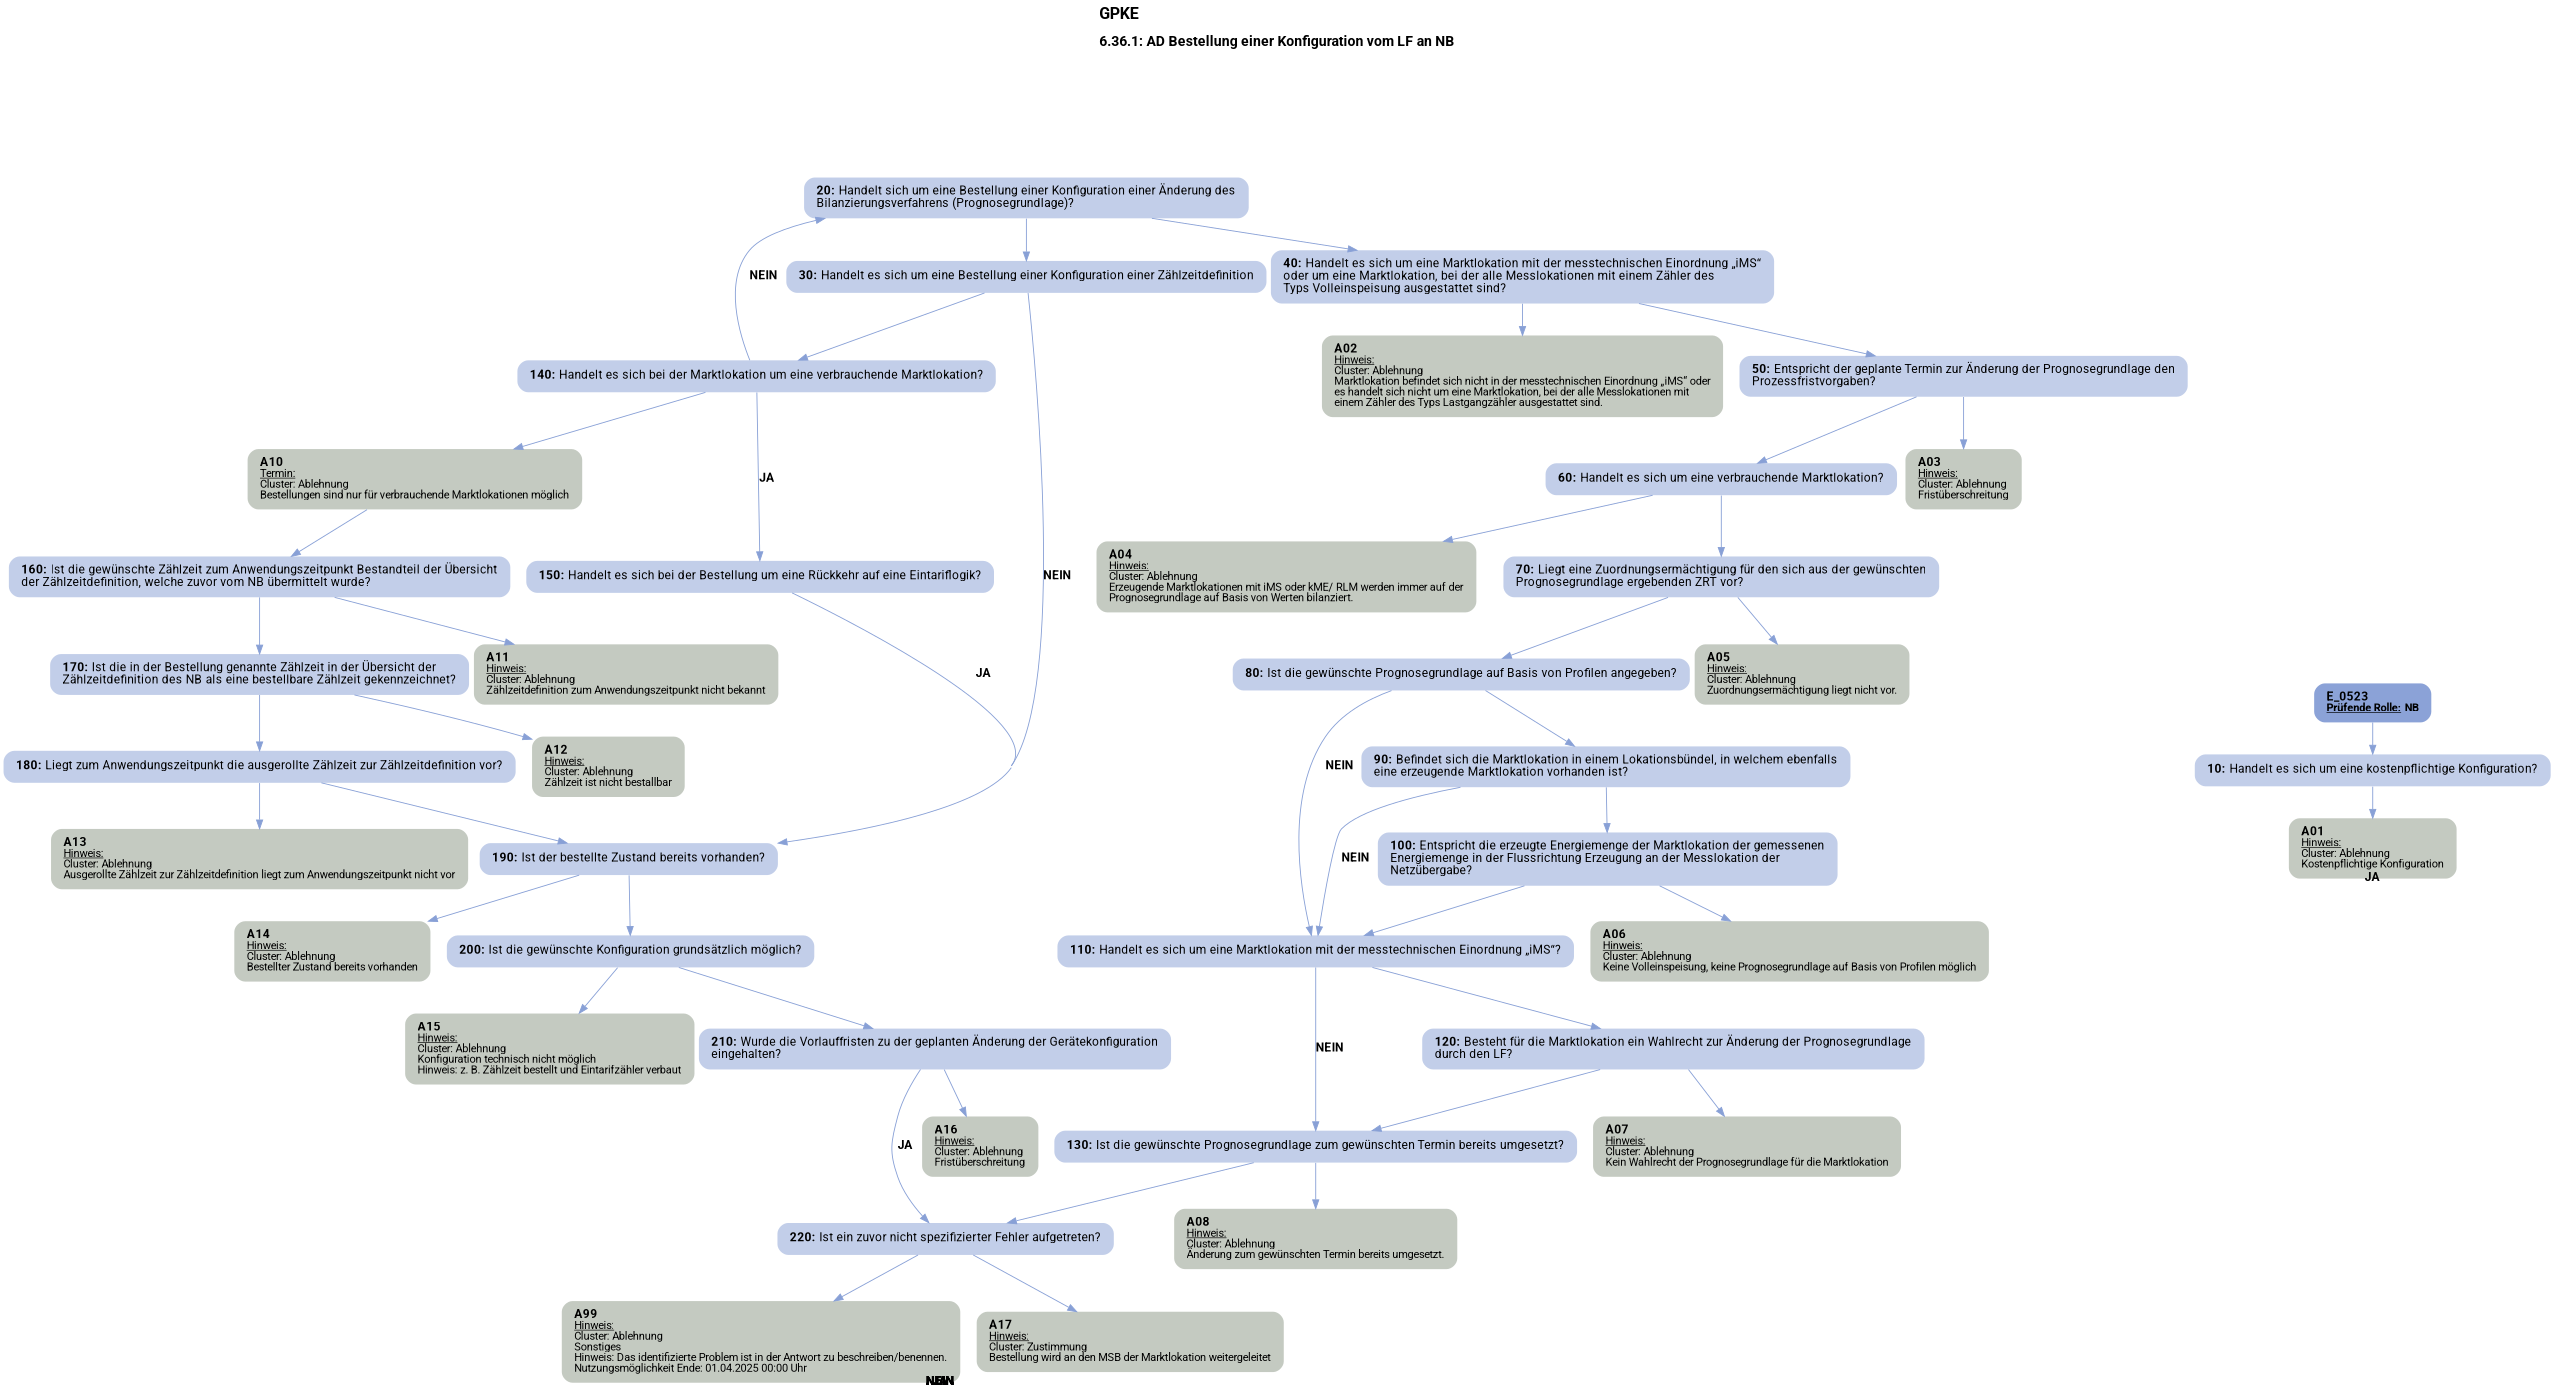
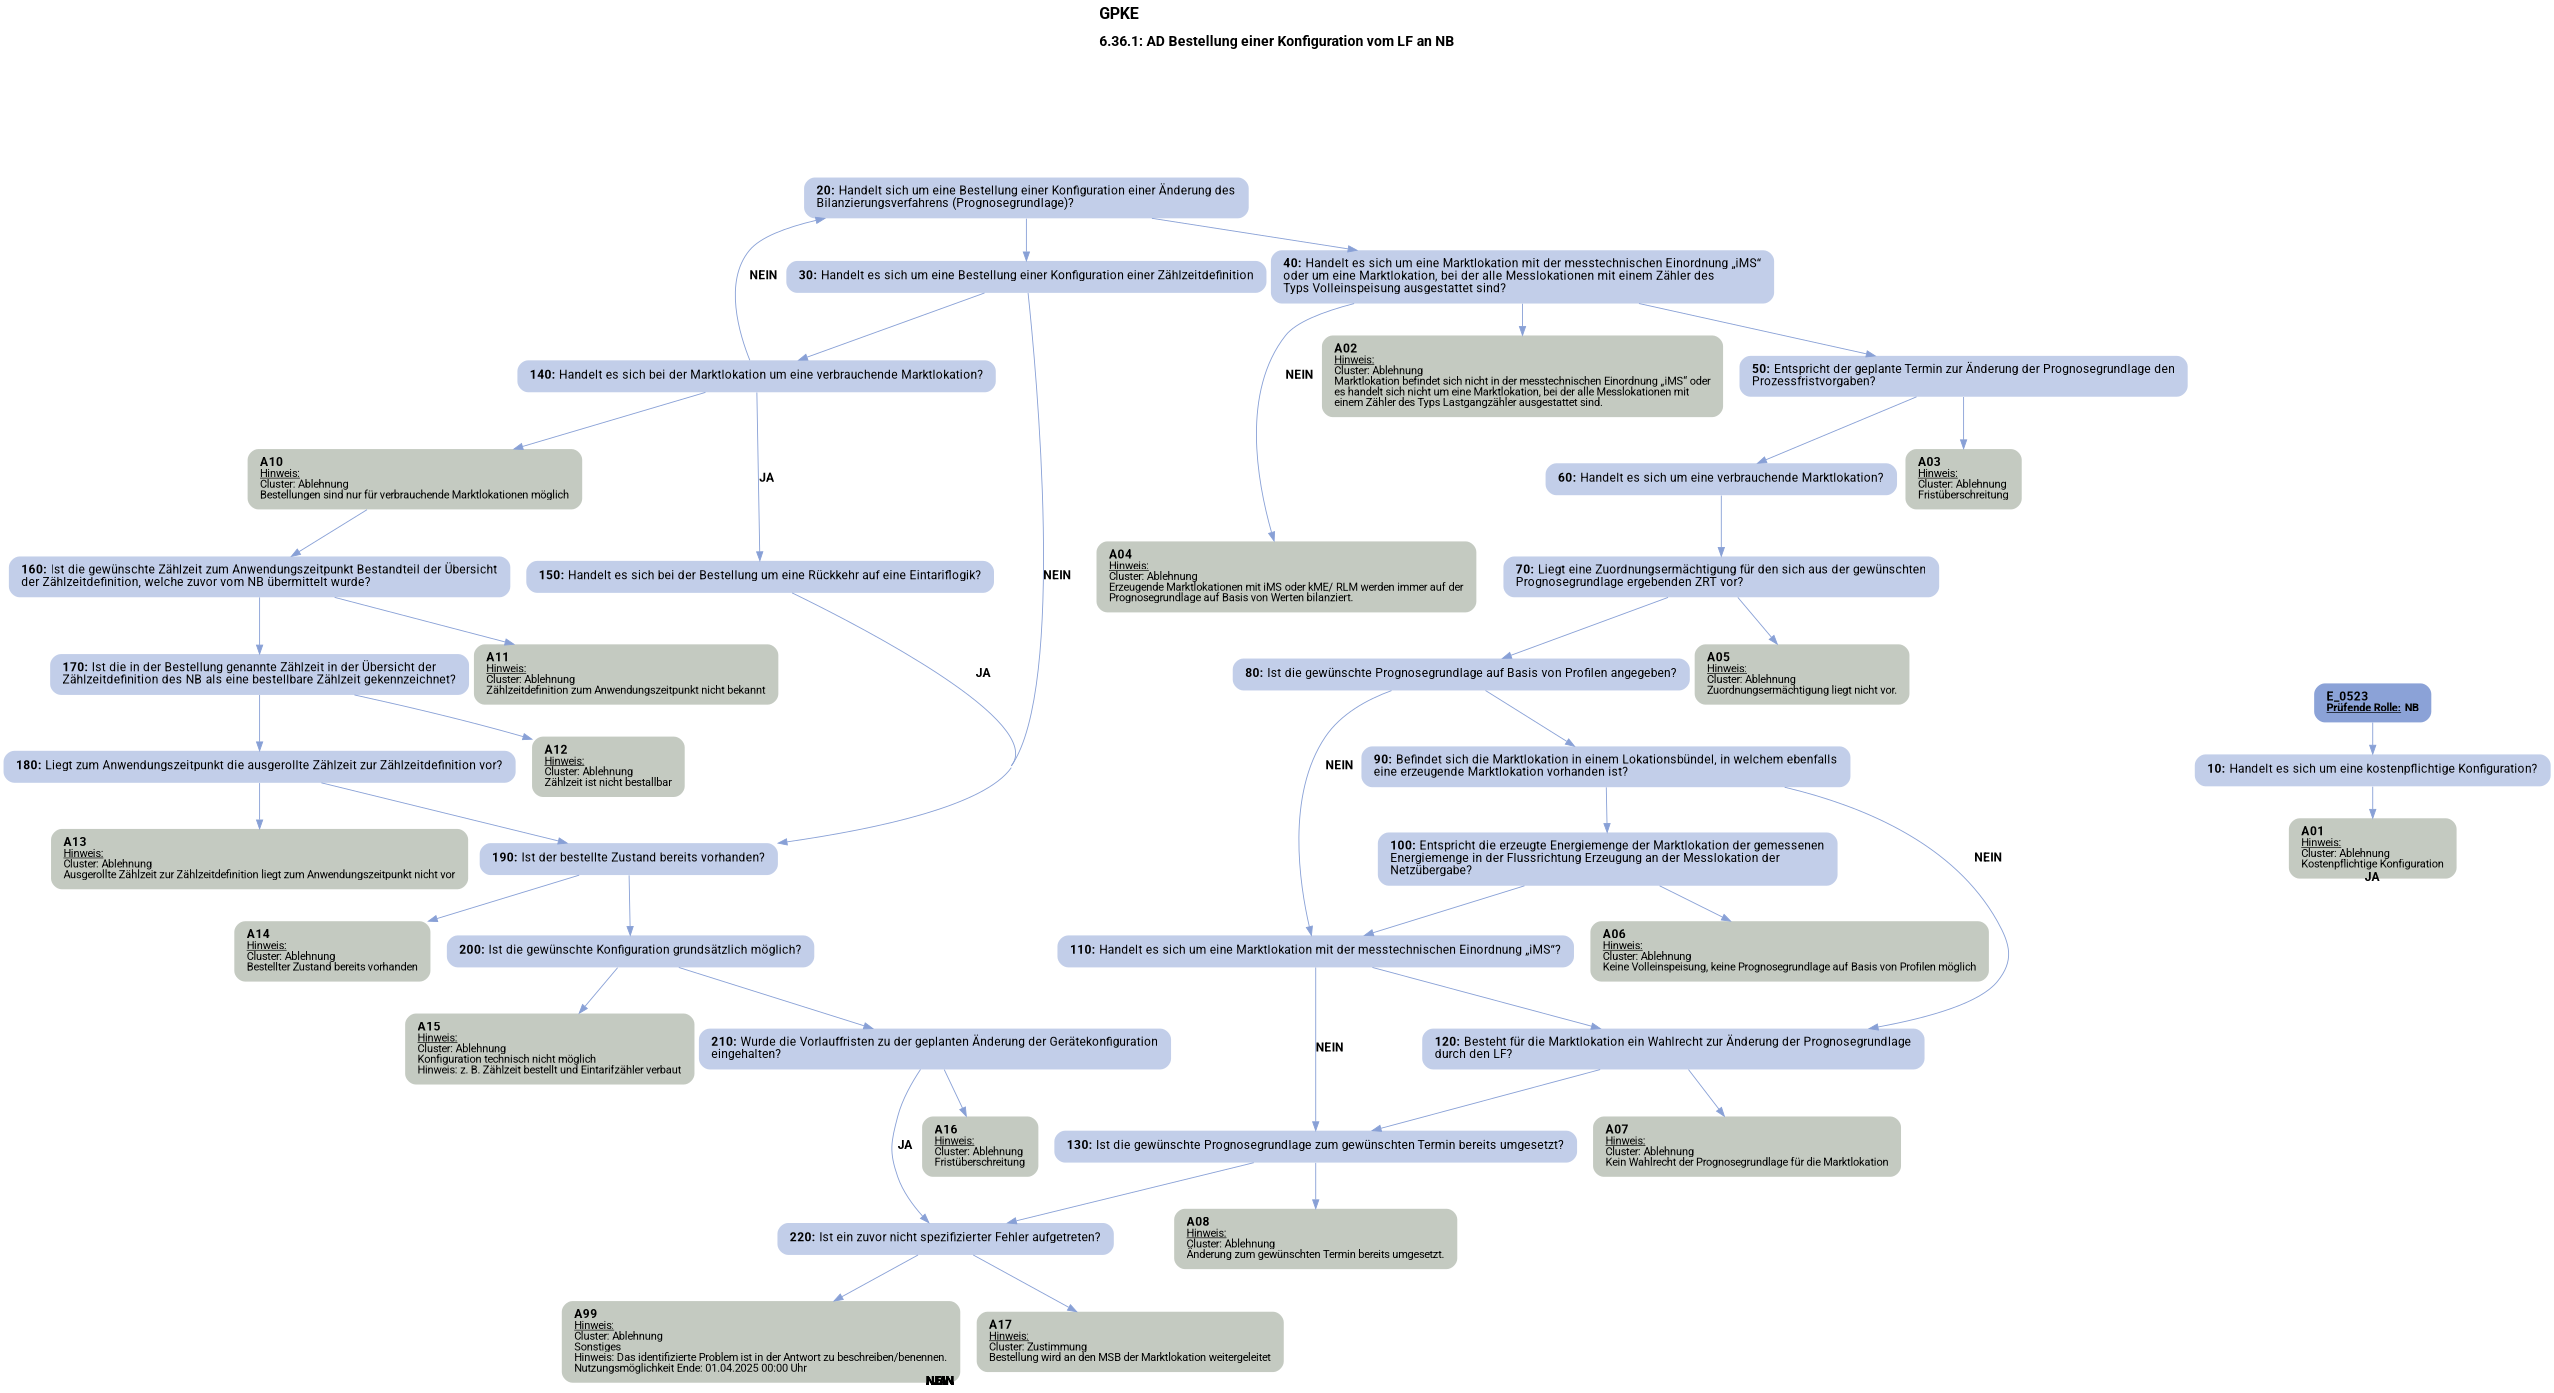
(278, 474) -> (280, 474)
(1553, 517) -> (1261, 394)
(1352, 821) -> (1980, 895)
